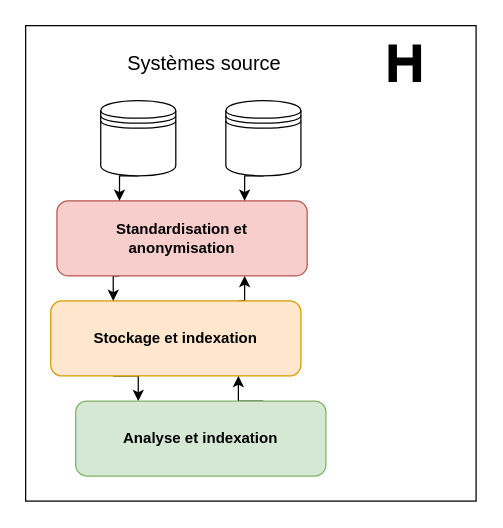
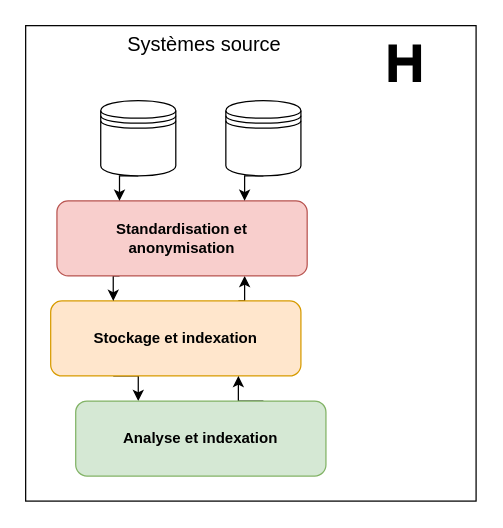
(204, 63) -> (204, 44)
